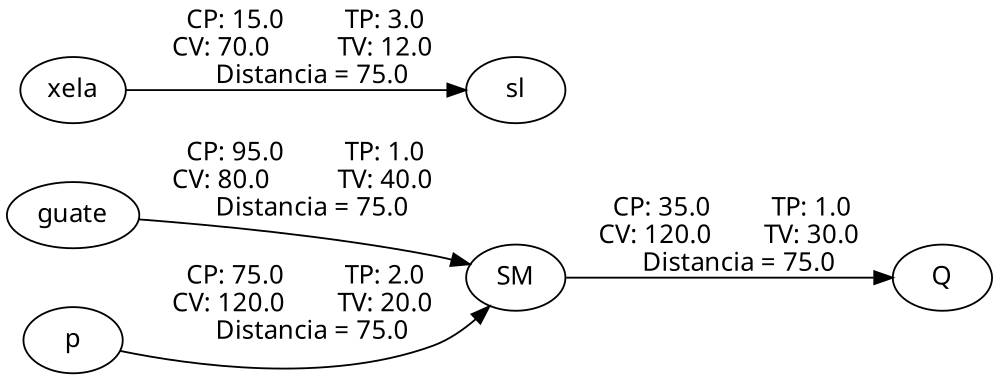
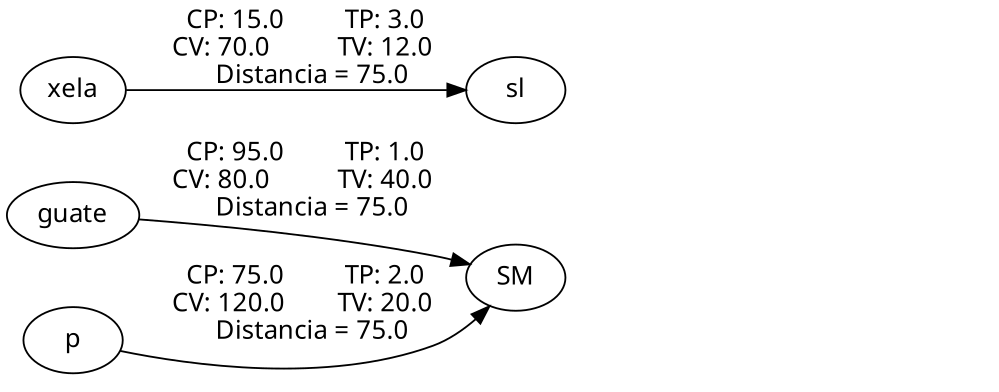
(942, 278) -> none
